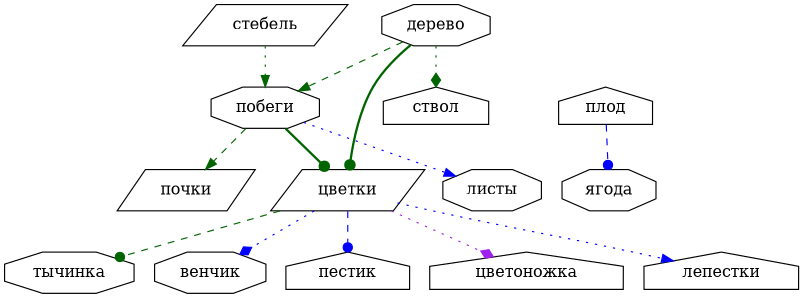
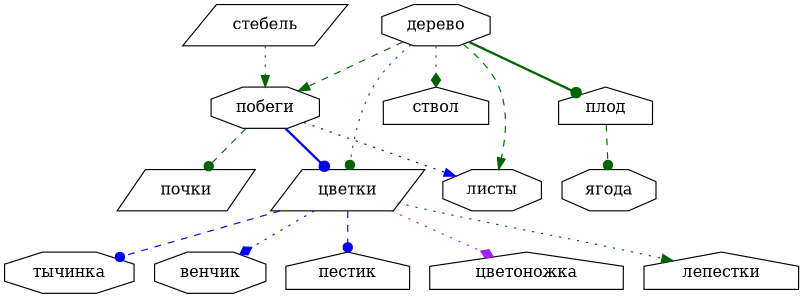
none -> (520, 66)
none -> (502, 94)
(368, 96) -> (368, 96)
(607, 143) -> (607, 143)
(229, 146) -> (229, 146)
(303, 146) -> (303, 146)
(530, 231) -> (530, 231)
(202, 233) -> (202, 233)
